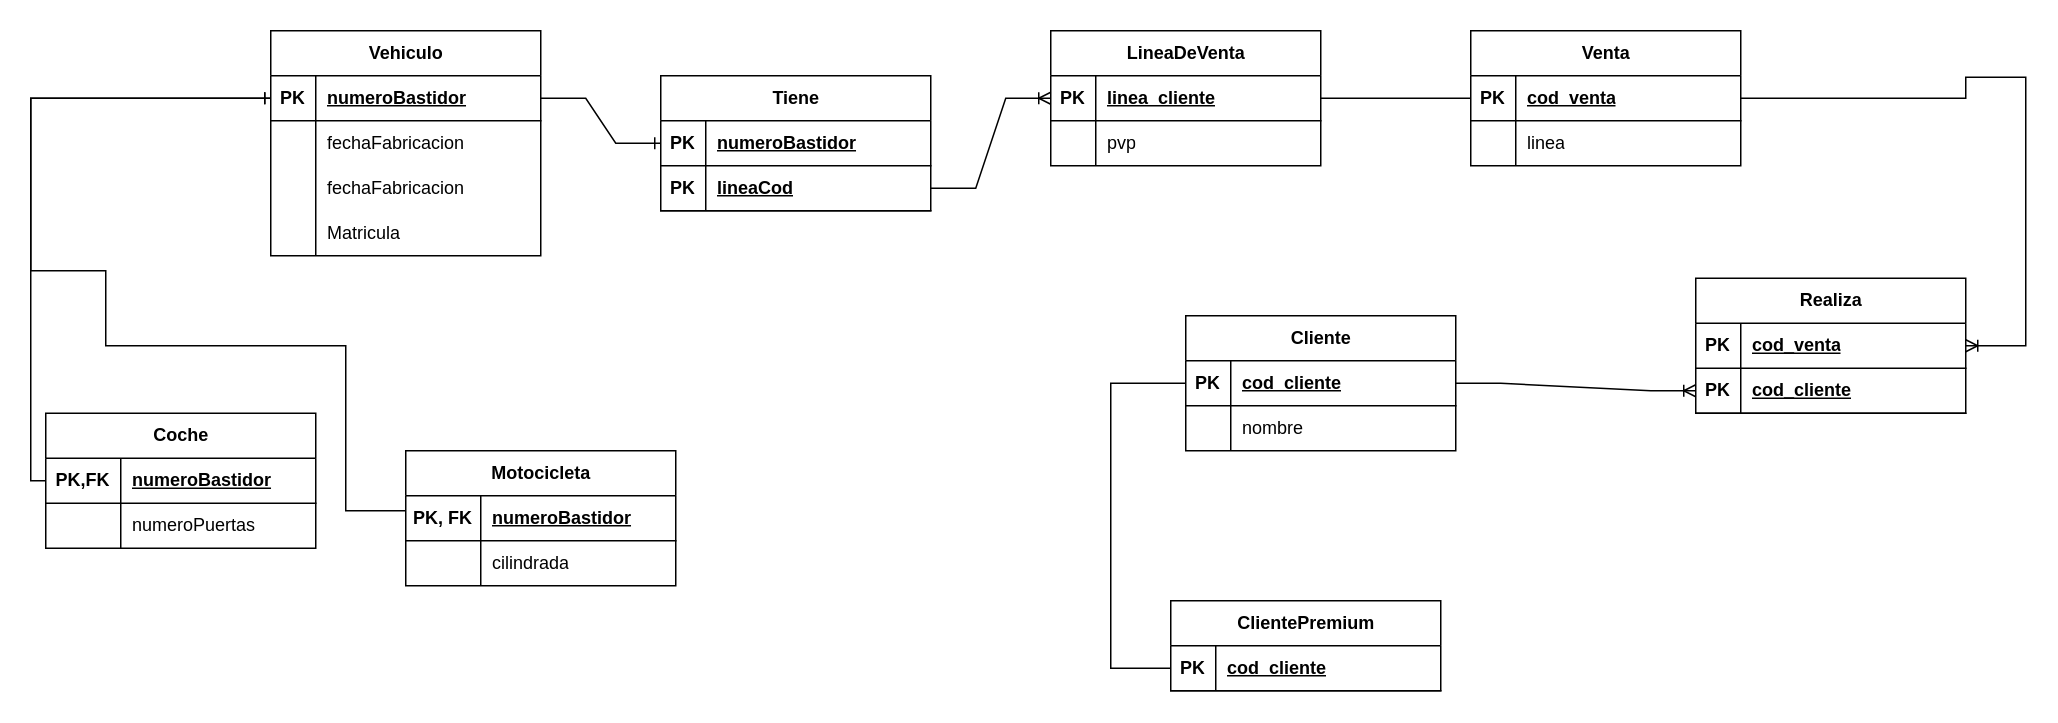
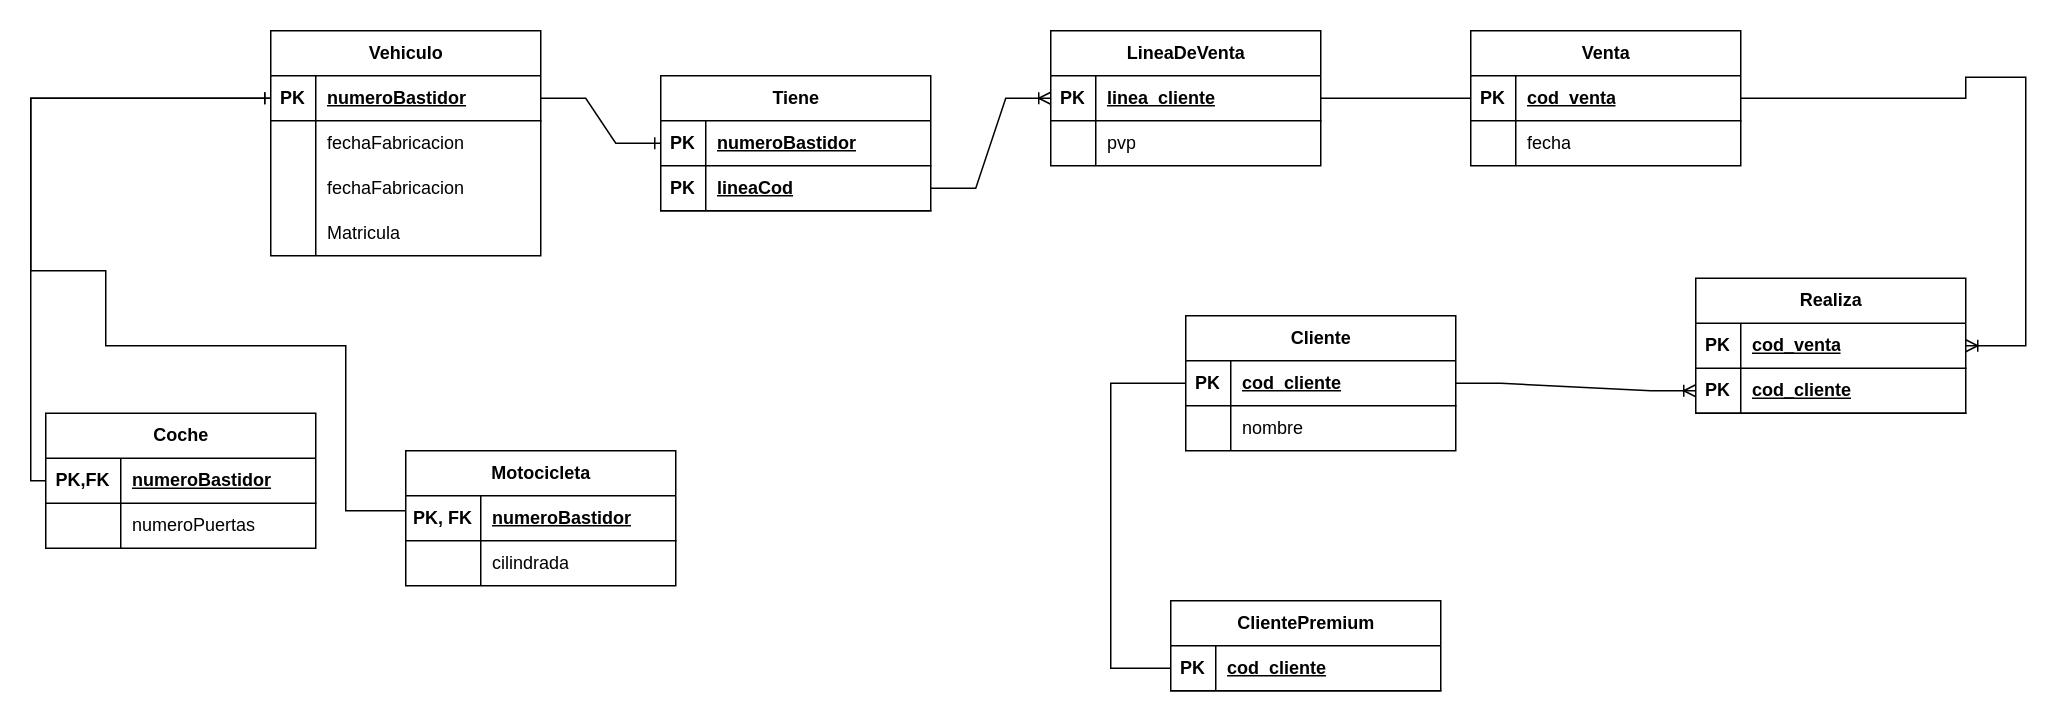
(1548, 143) -> (1553, 143)
